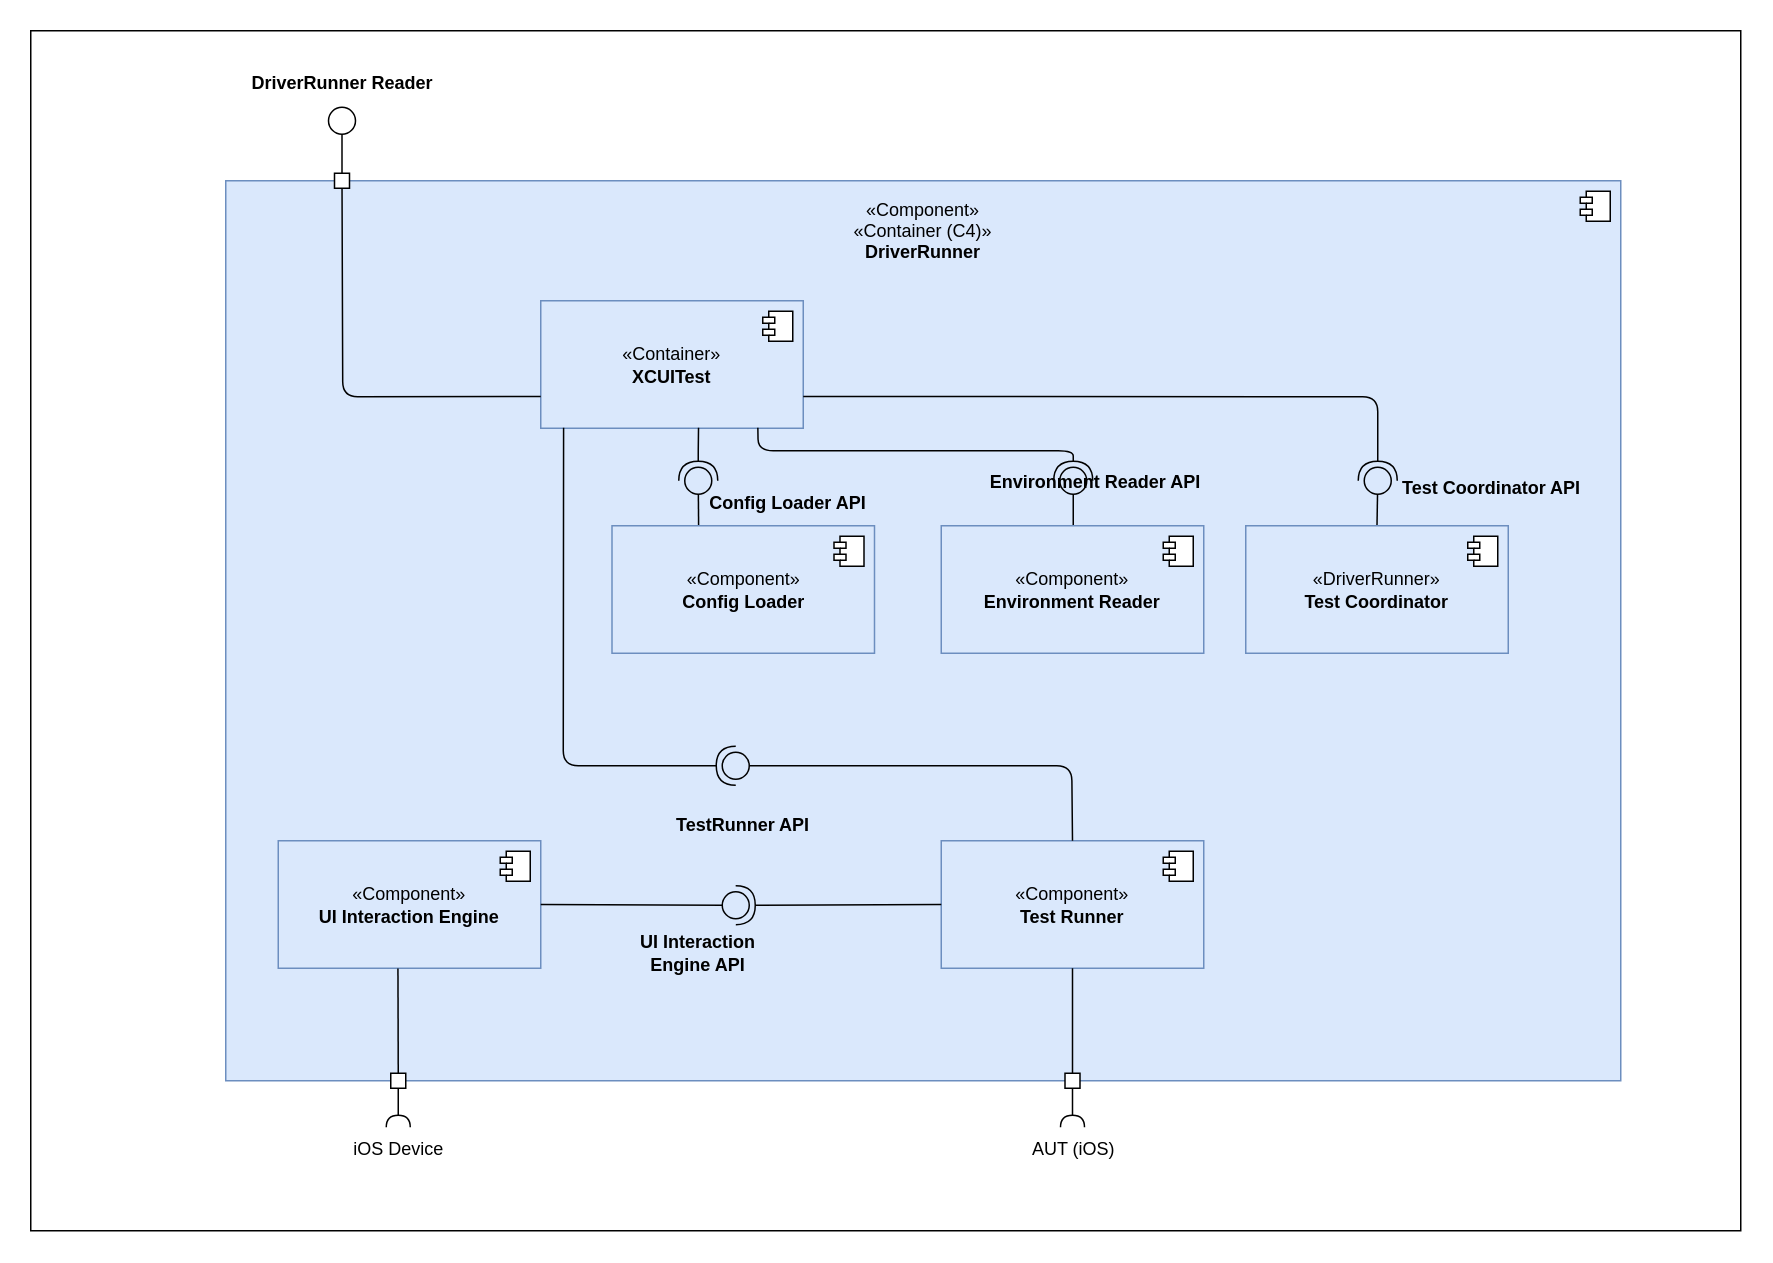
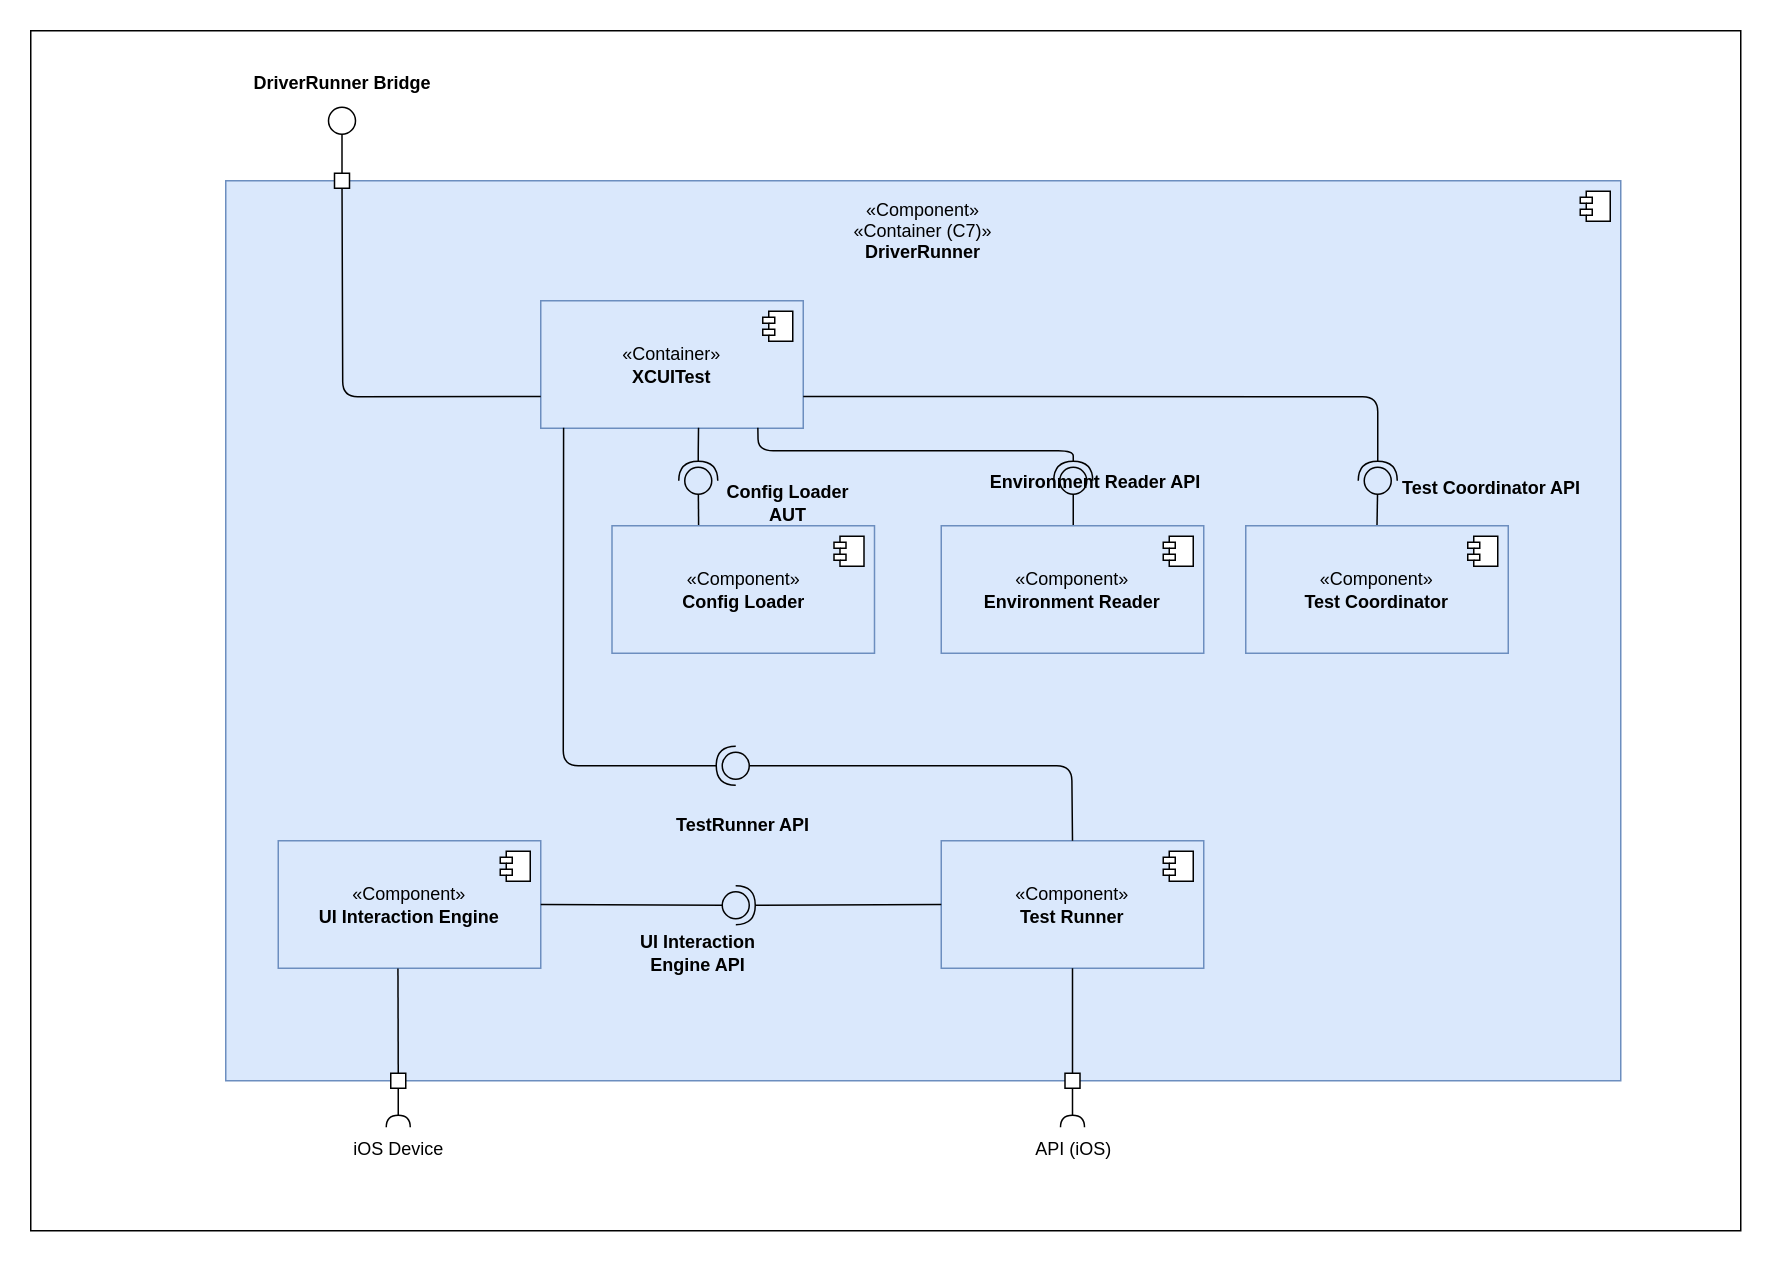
(343, 83) -> (343, 83)
(788, 503) -> (788, 503)
(1377, 590) -> (1377, 590)
(923, 631) -> (923, 631)
(1074, 1150) -> (1074, 1150)
